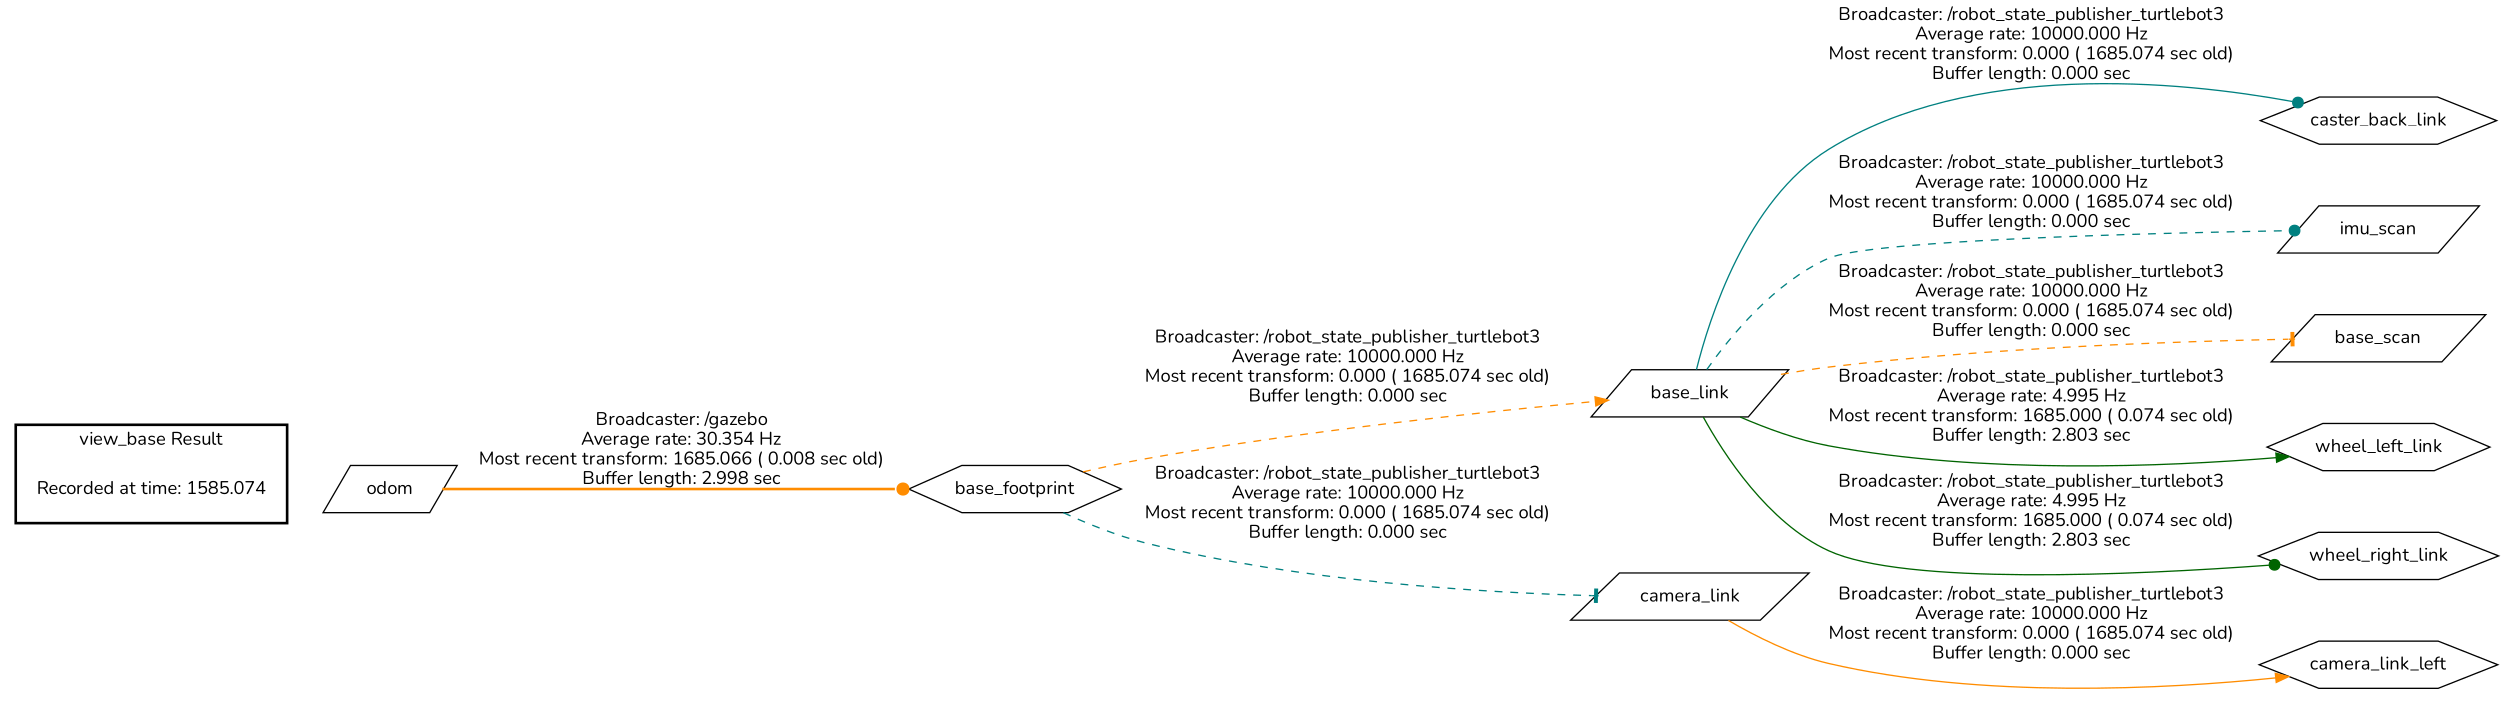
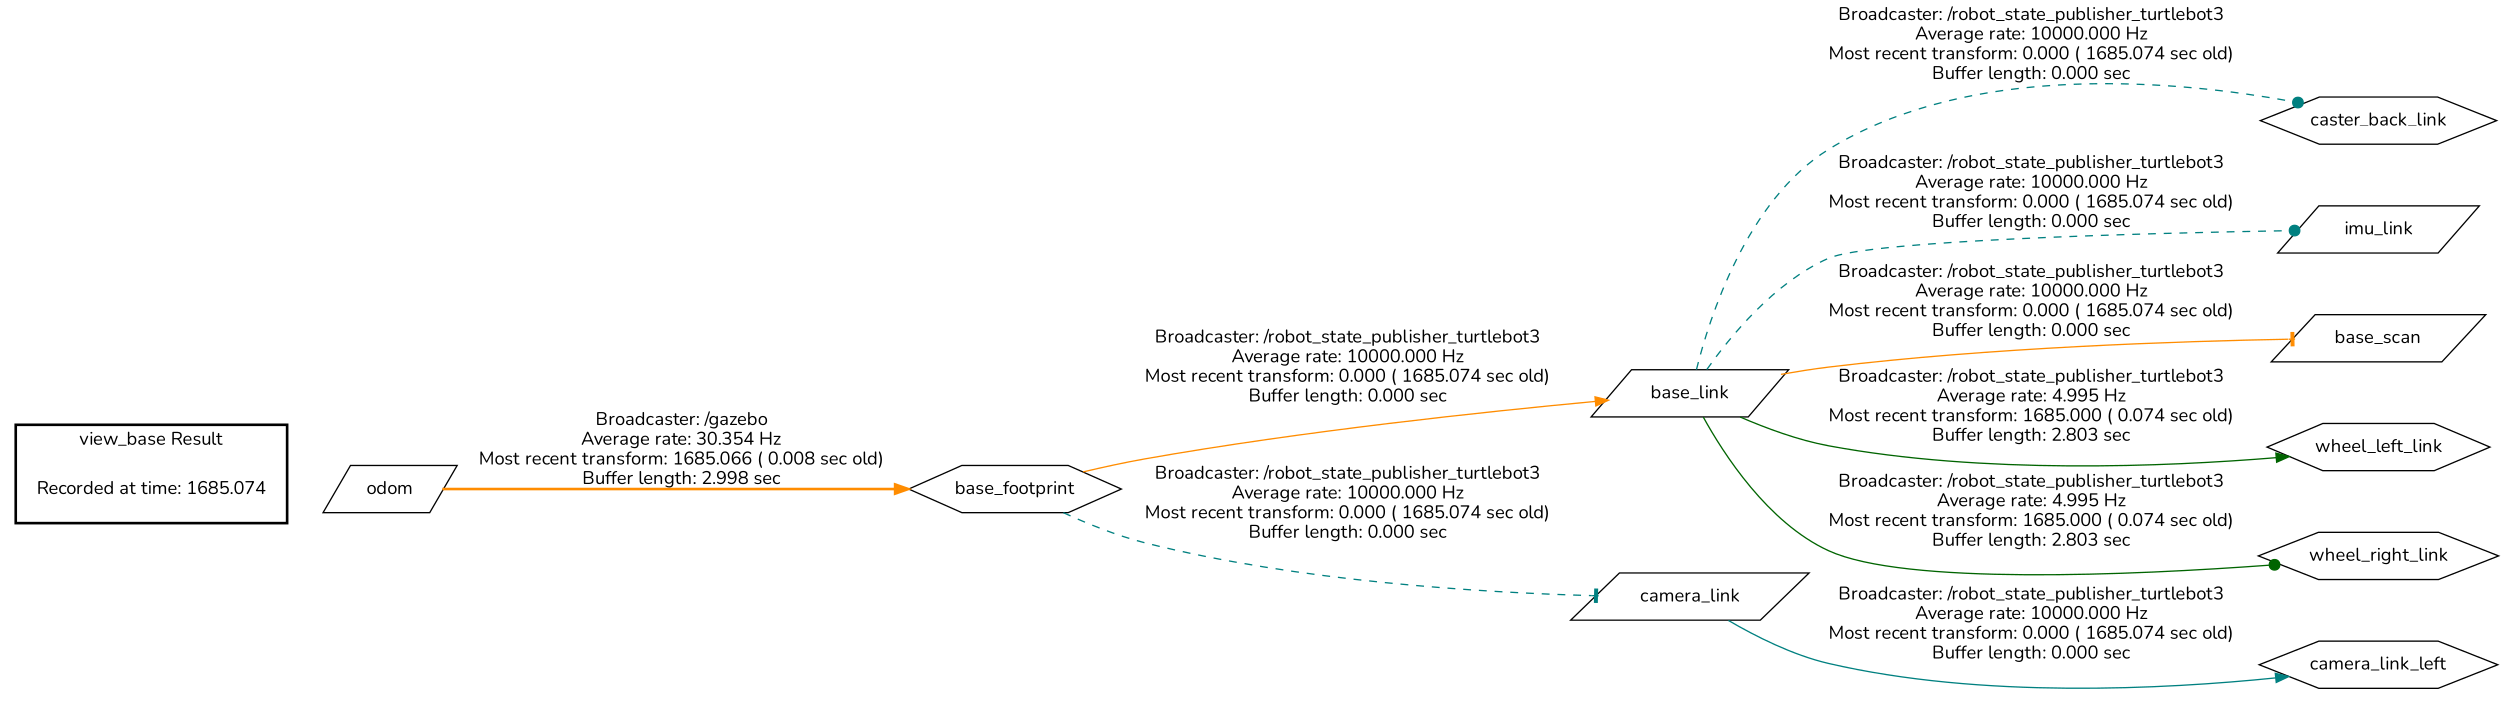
(1927, 108) -> (1927, 108)
(2378, 229) -> (2378, 229)
(2034, 349) -> (2034, 349)
(1338, 430) -> (1338, 430)
(151, 489) -> (151, 489)
(669, 489) -> (669, 489)
(1997, 686) -> (1997, 686)
